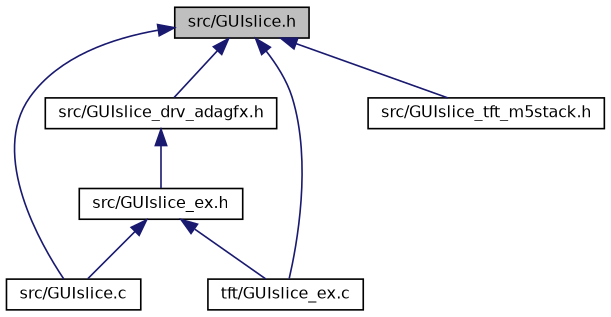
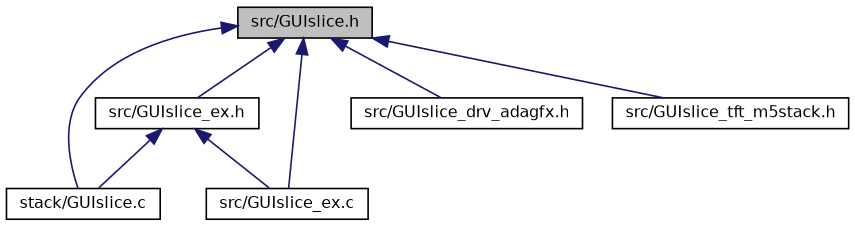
(161, 167) -> (234, 73)
(74, 294) -> (83, 204)
(286, 294) -> (287, 204)
